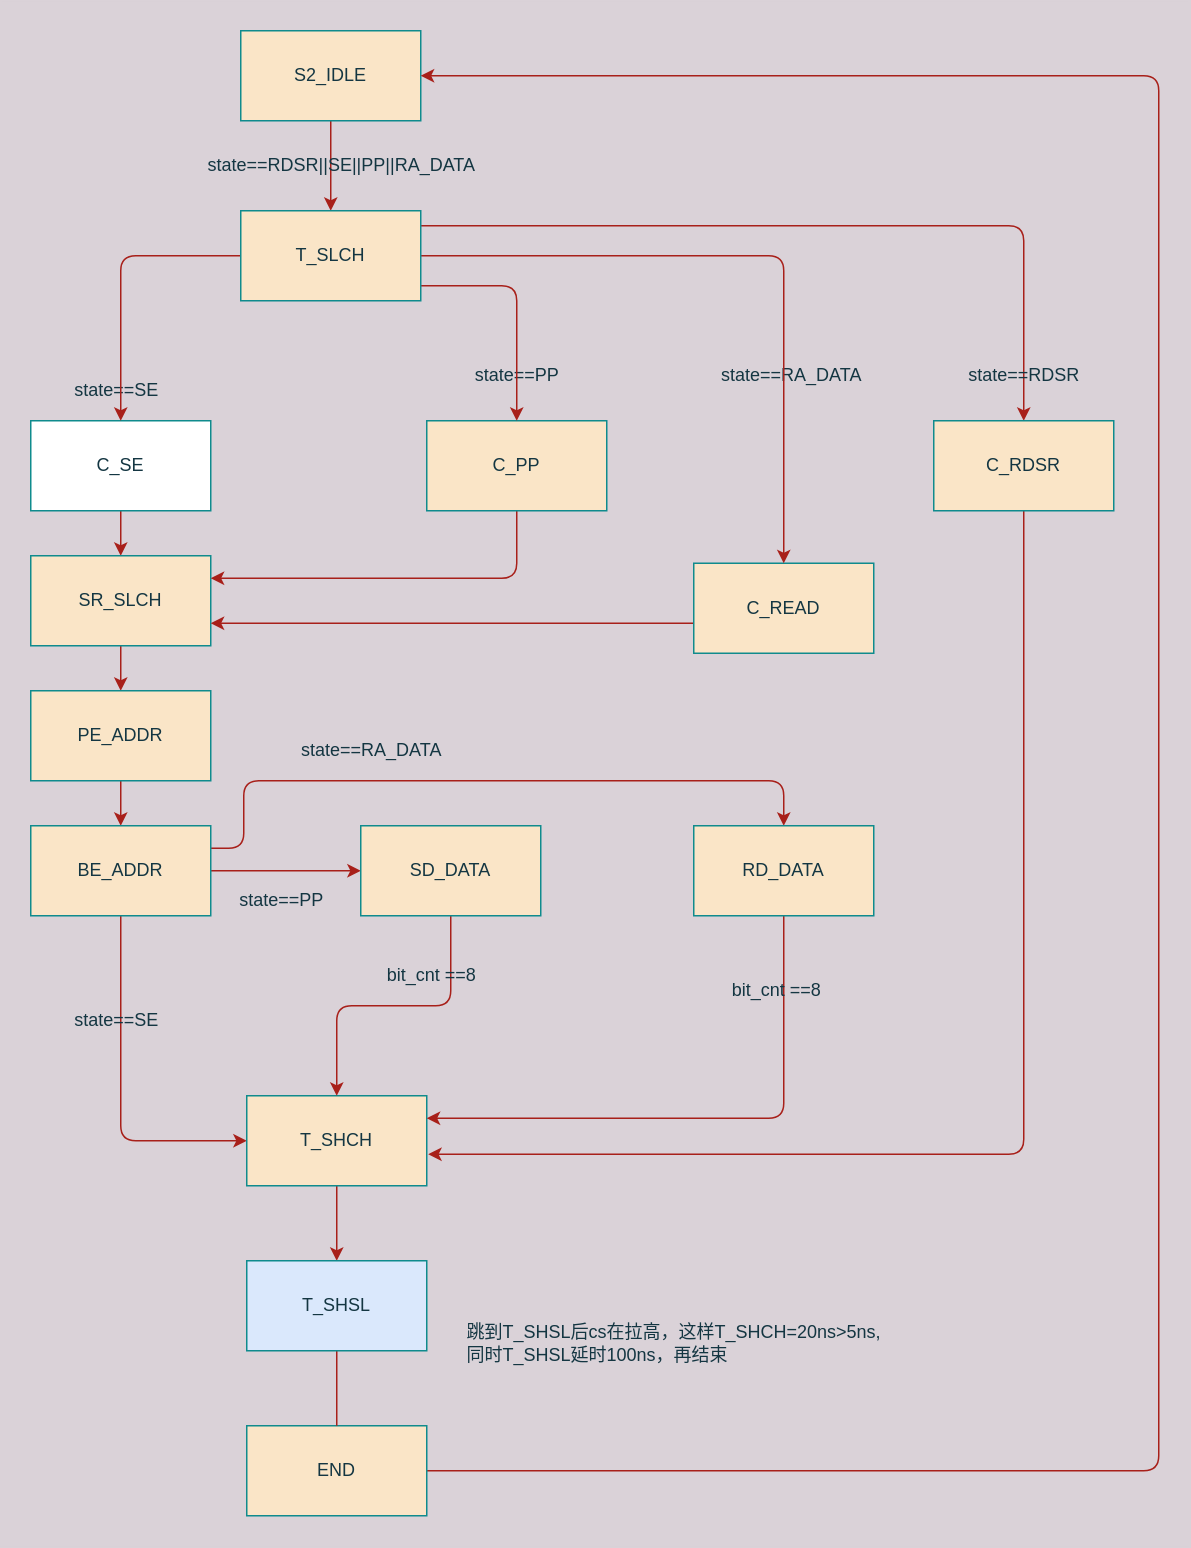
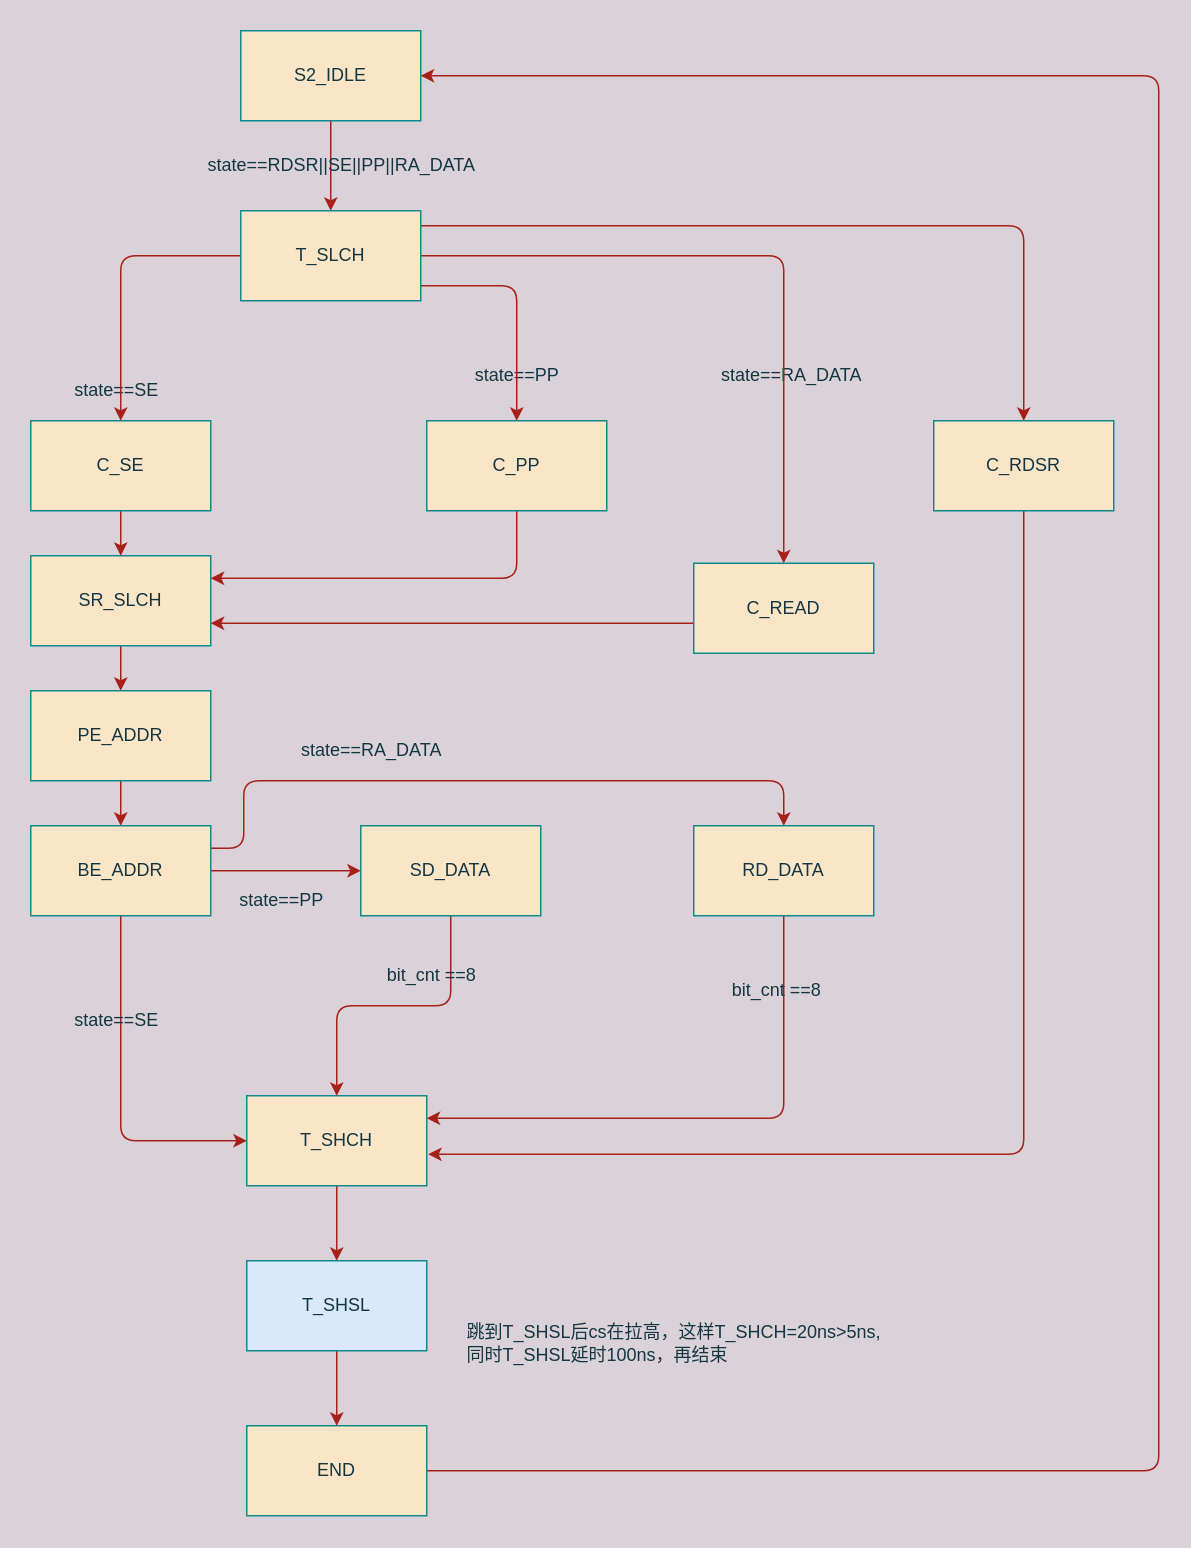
(1024, 376) -> none
(121, 466) -> (121, 466)
(337, 1418) -> (337, 1414)
